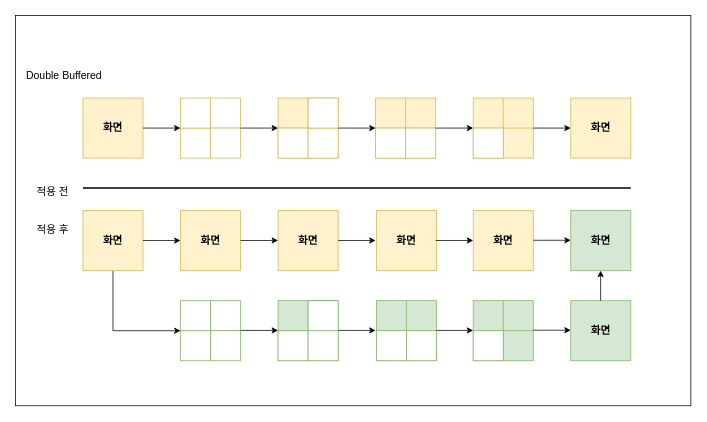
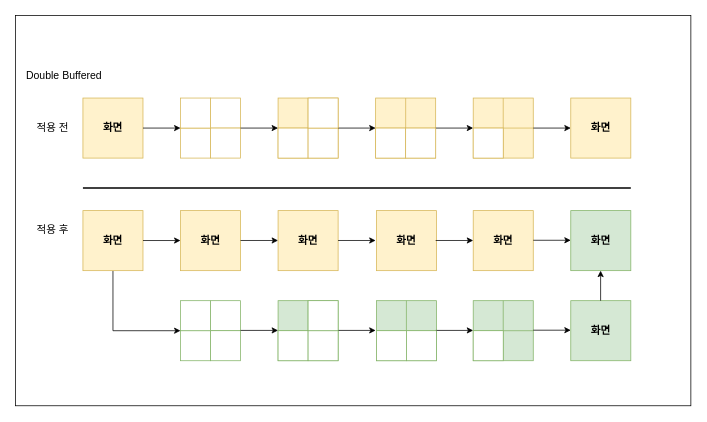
(53, 192) -> (53, 128)
